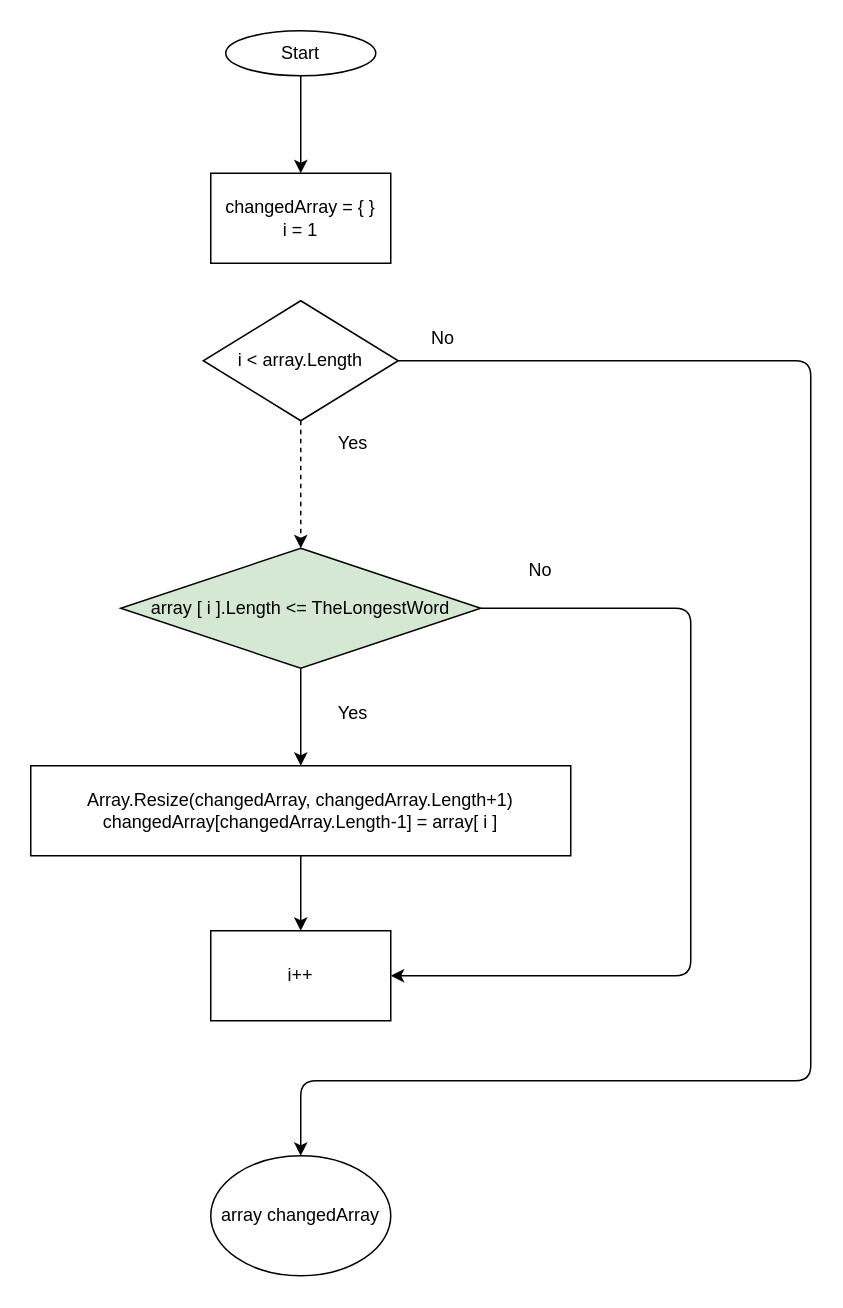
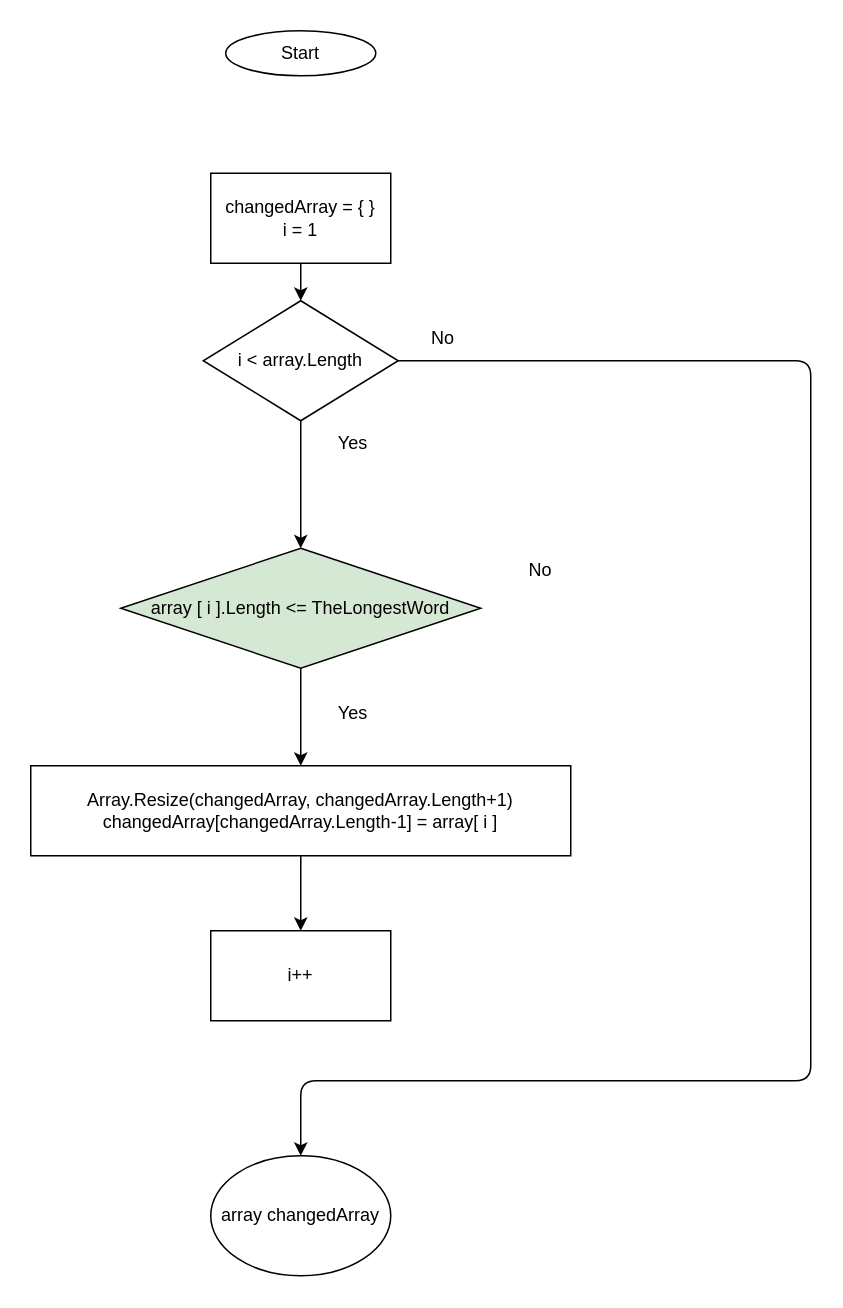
(301, 119) -> none
none -> (301, 277)
(301, 480) -> (301, 480)
(691, 832) -> none
